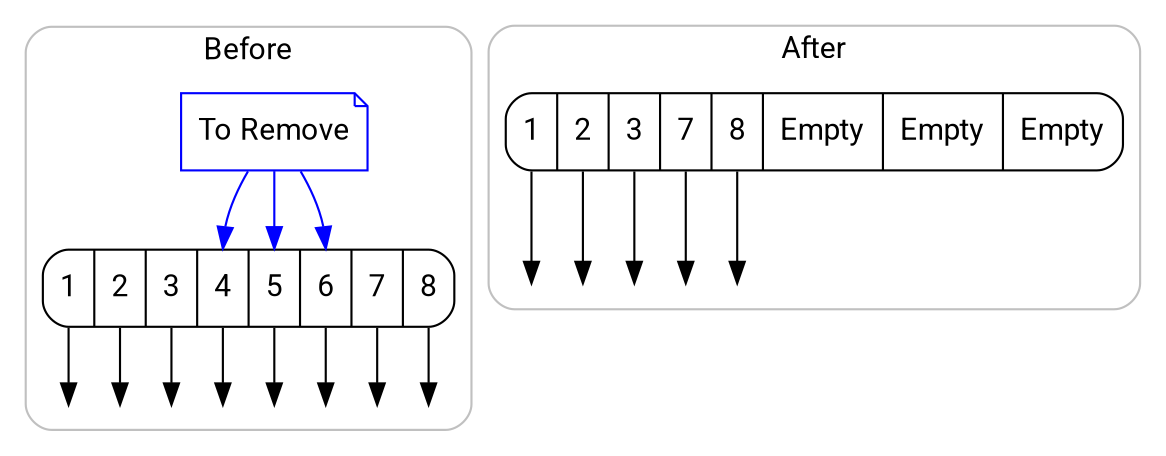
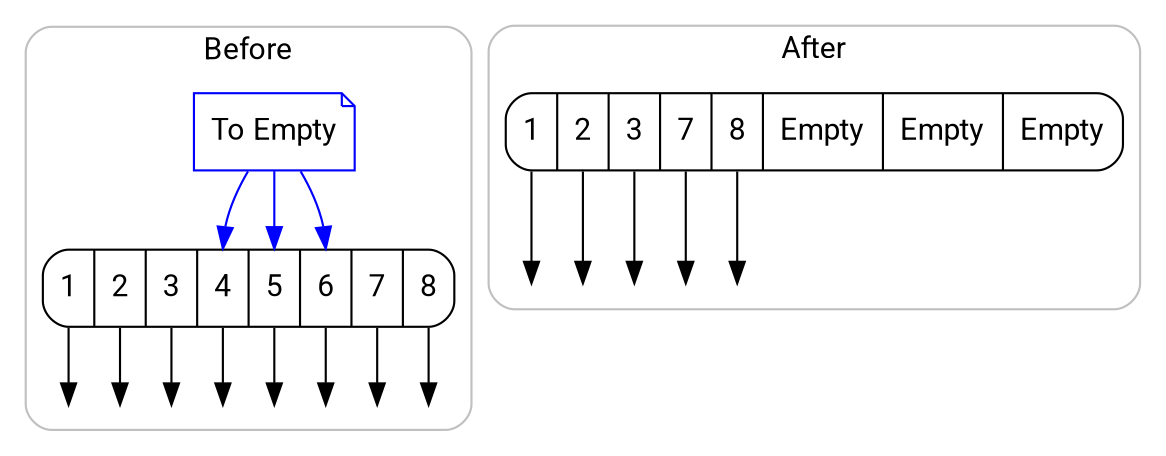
(274, 132) -> (274, 132)
